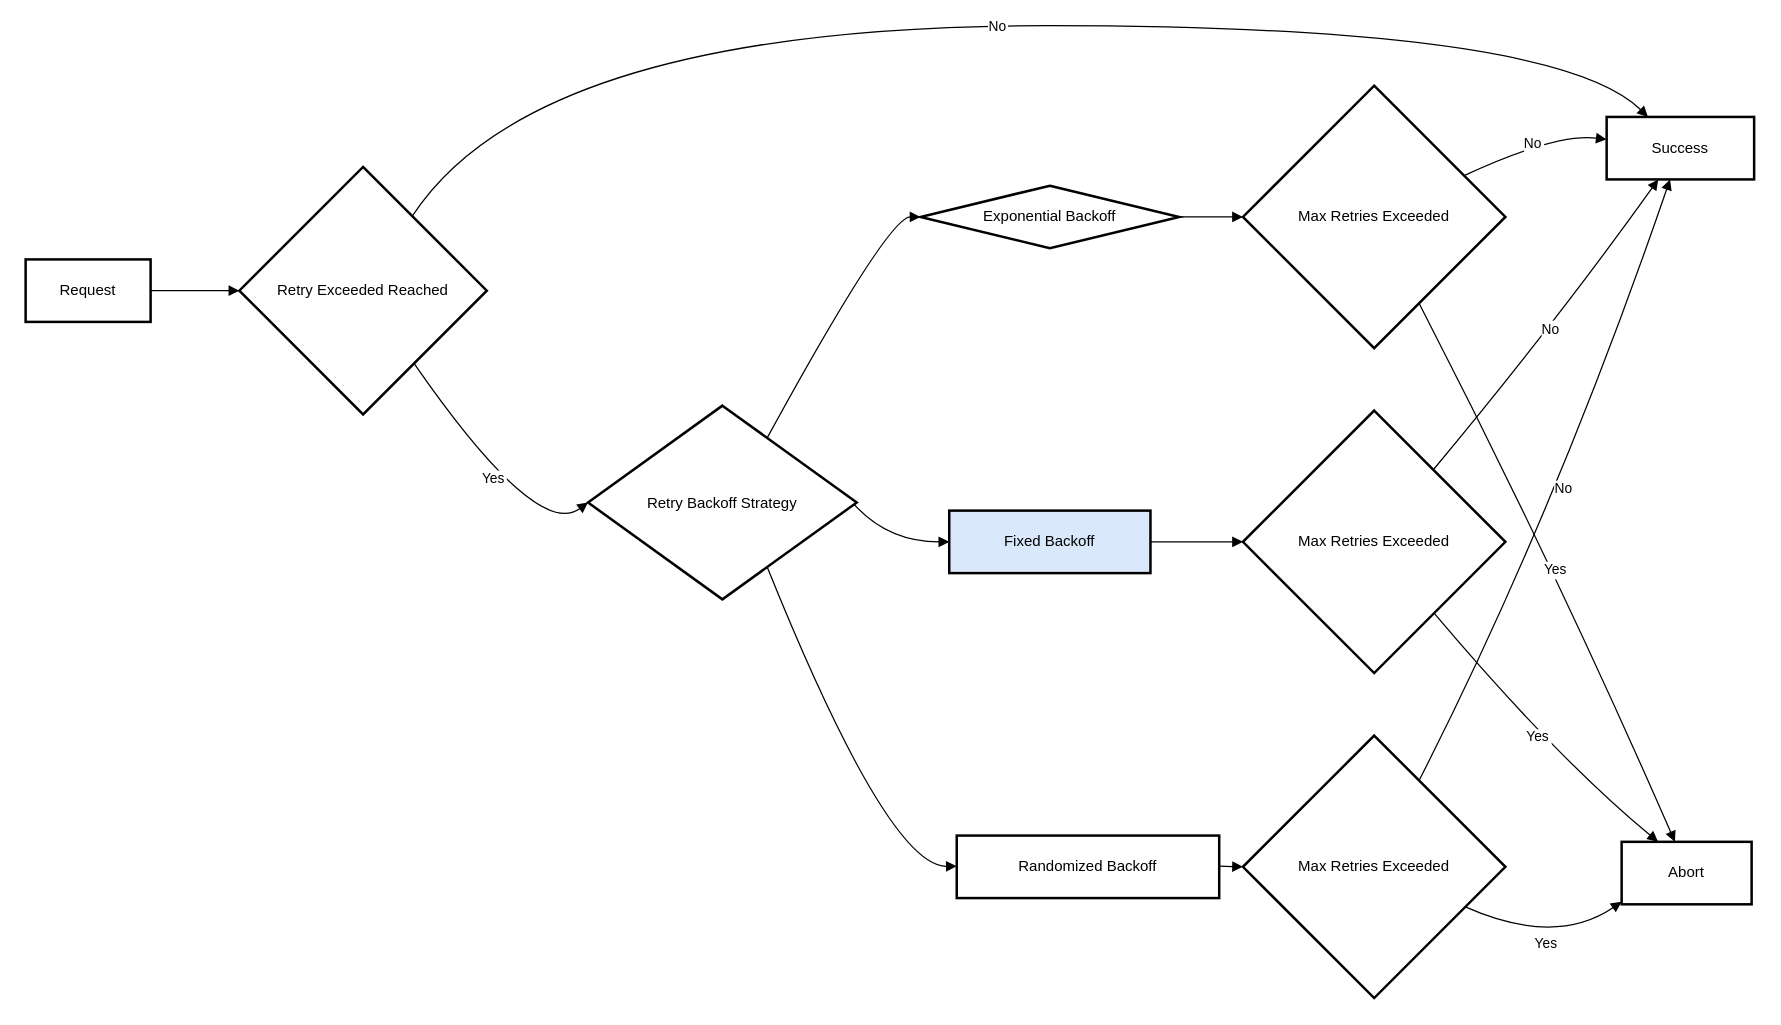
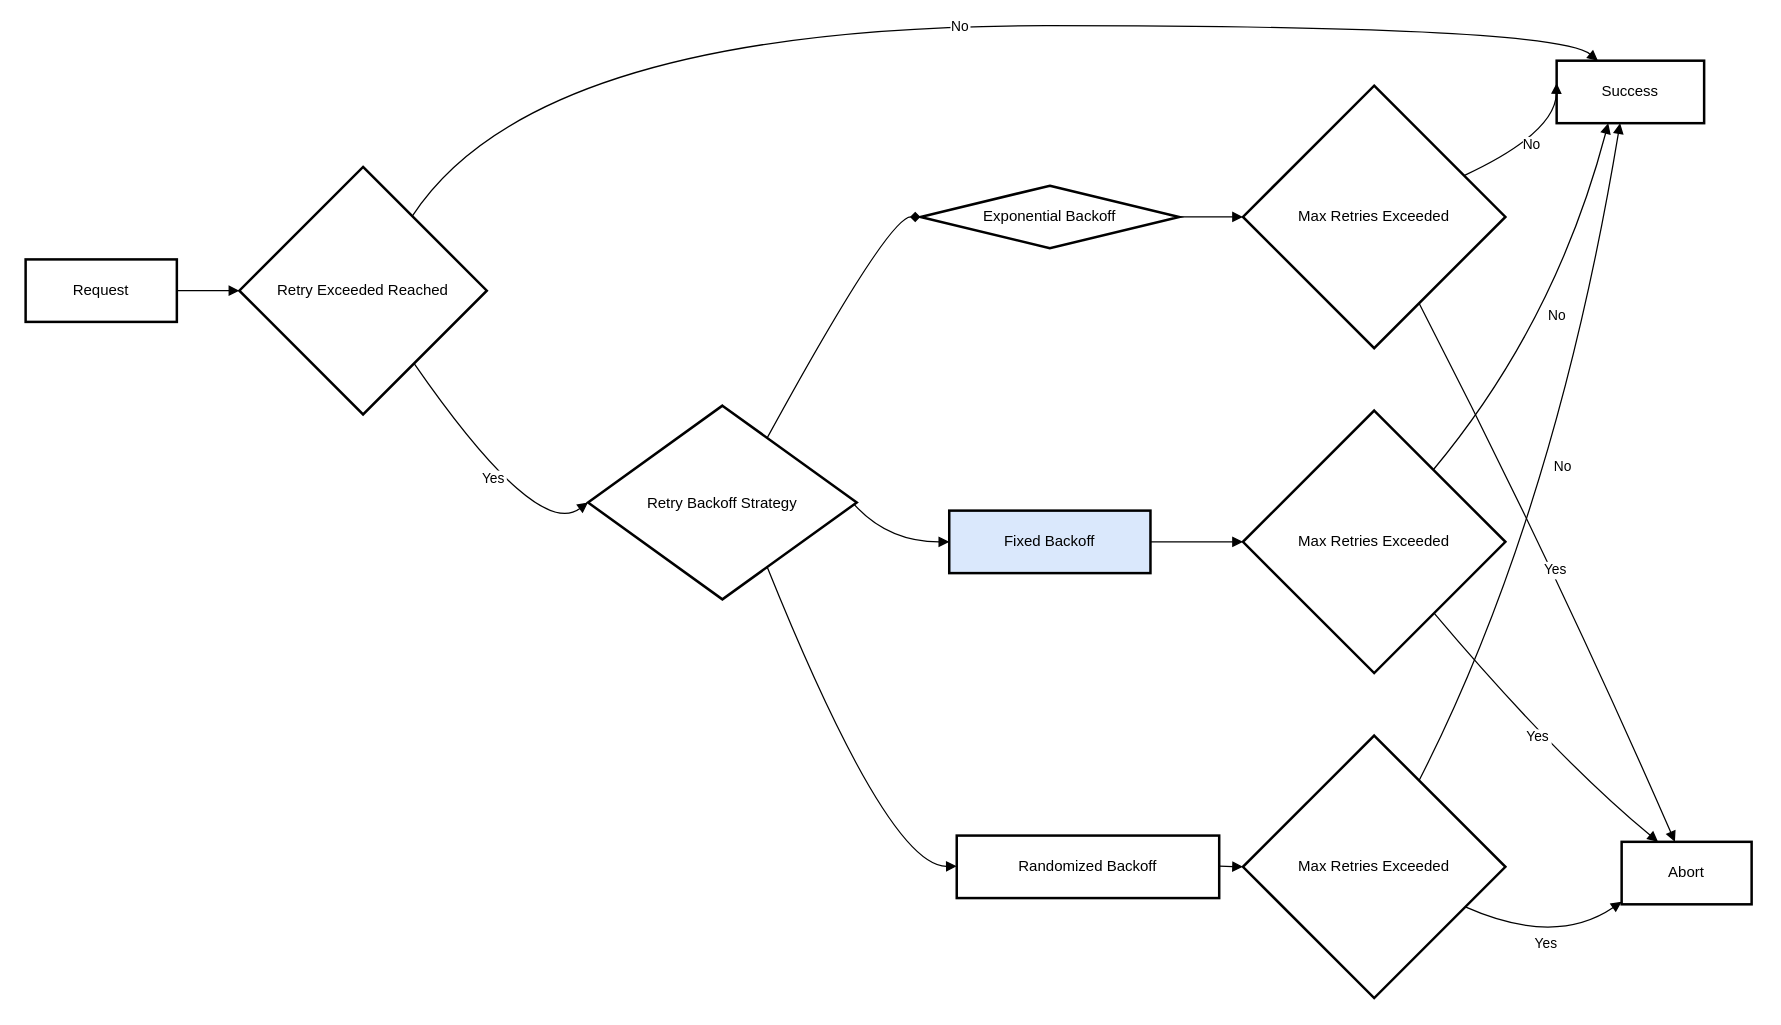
(1681, 148) -> (1631, 92)
(909, 217) -> (909, 218)
(88, 291) -> (101, 291)
